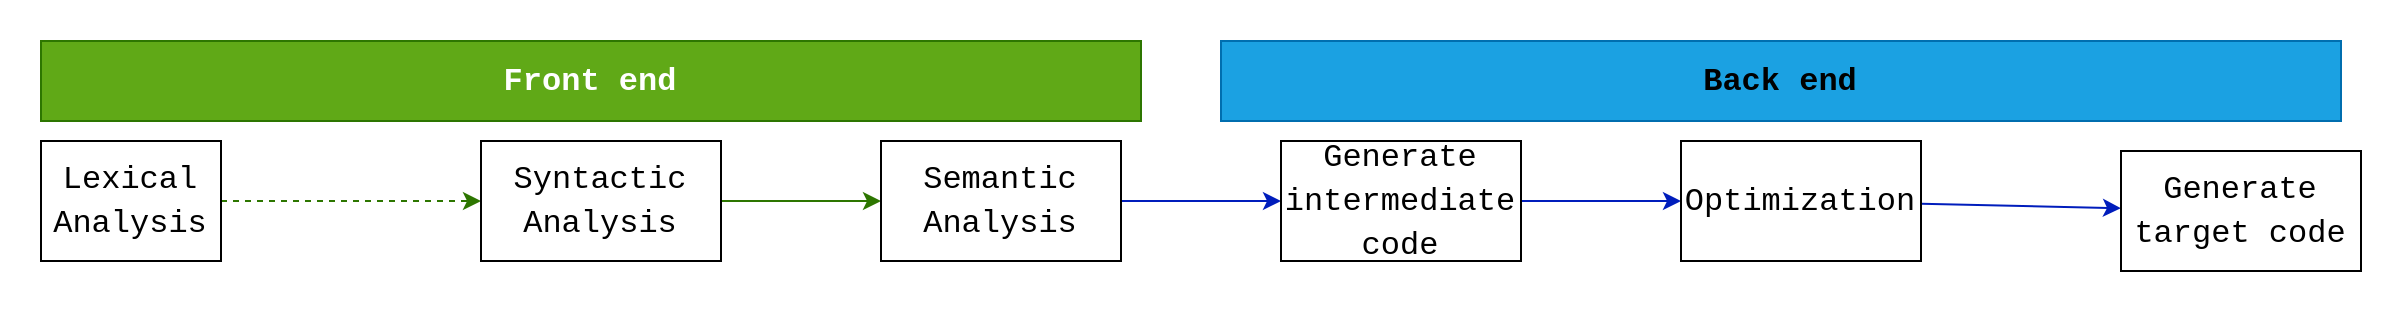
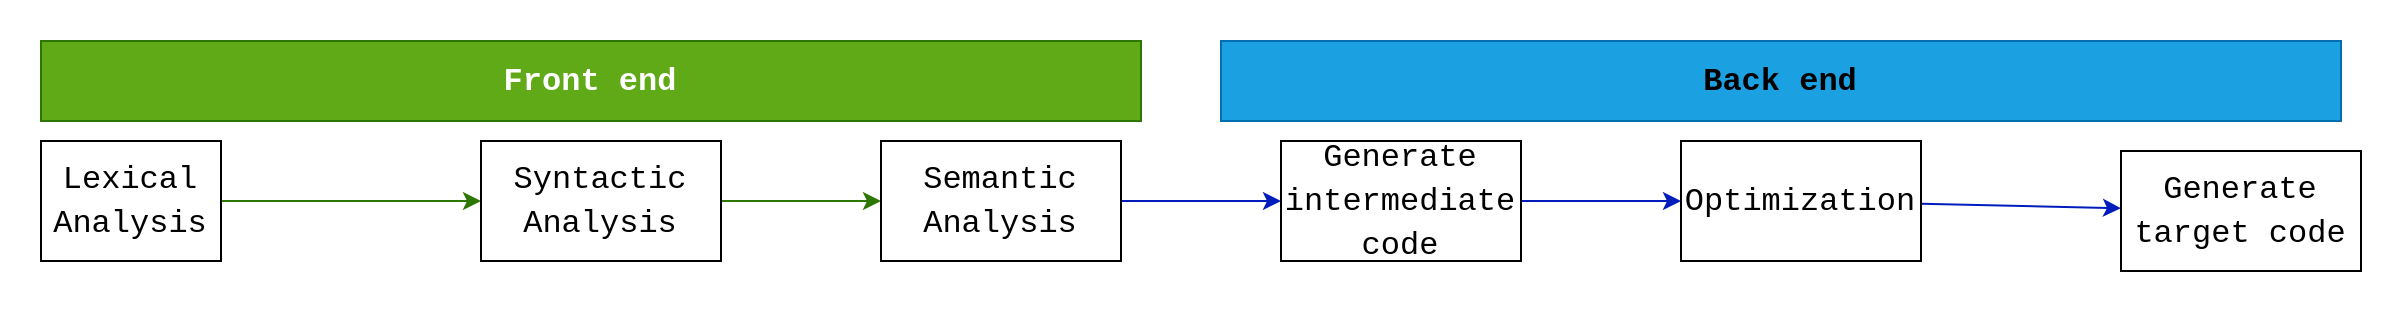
(342, 201) -> (342, 201)
